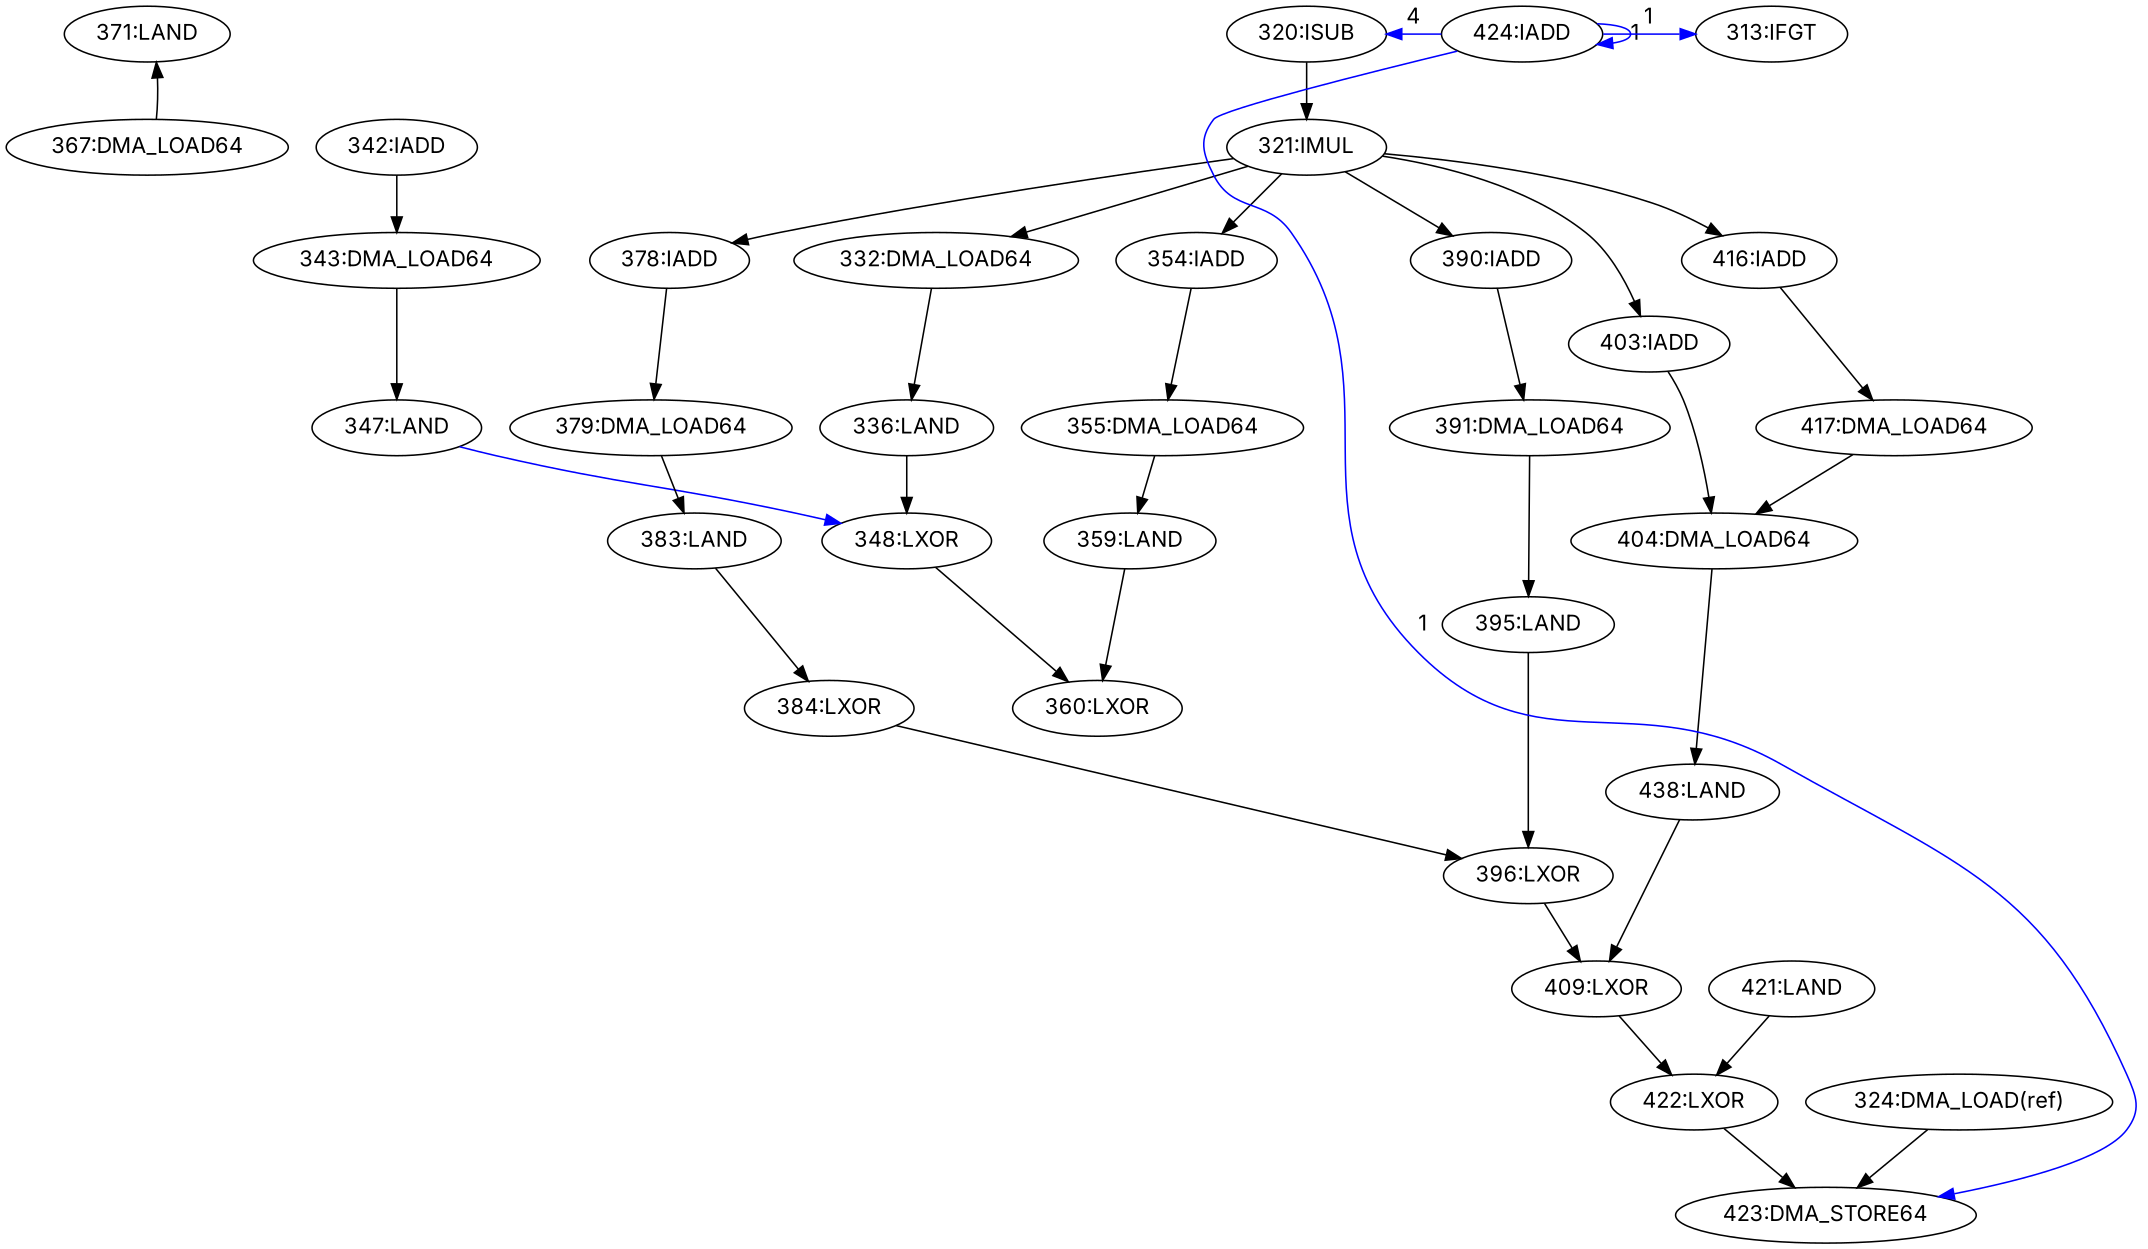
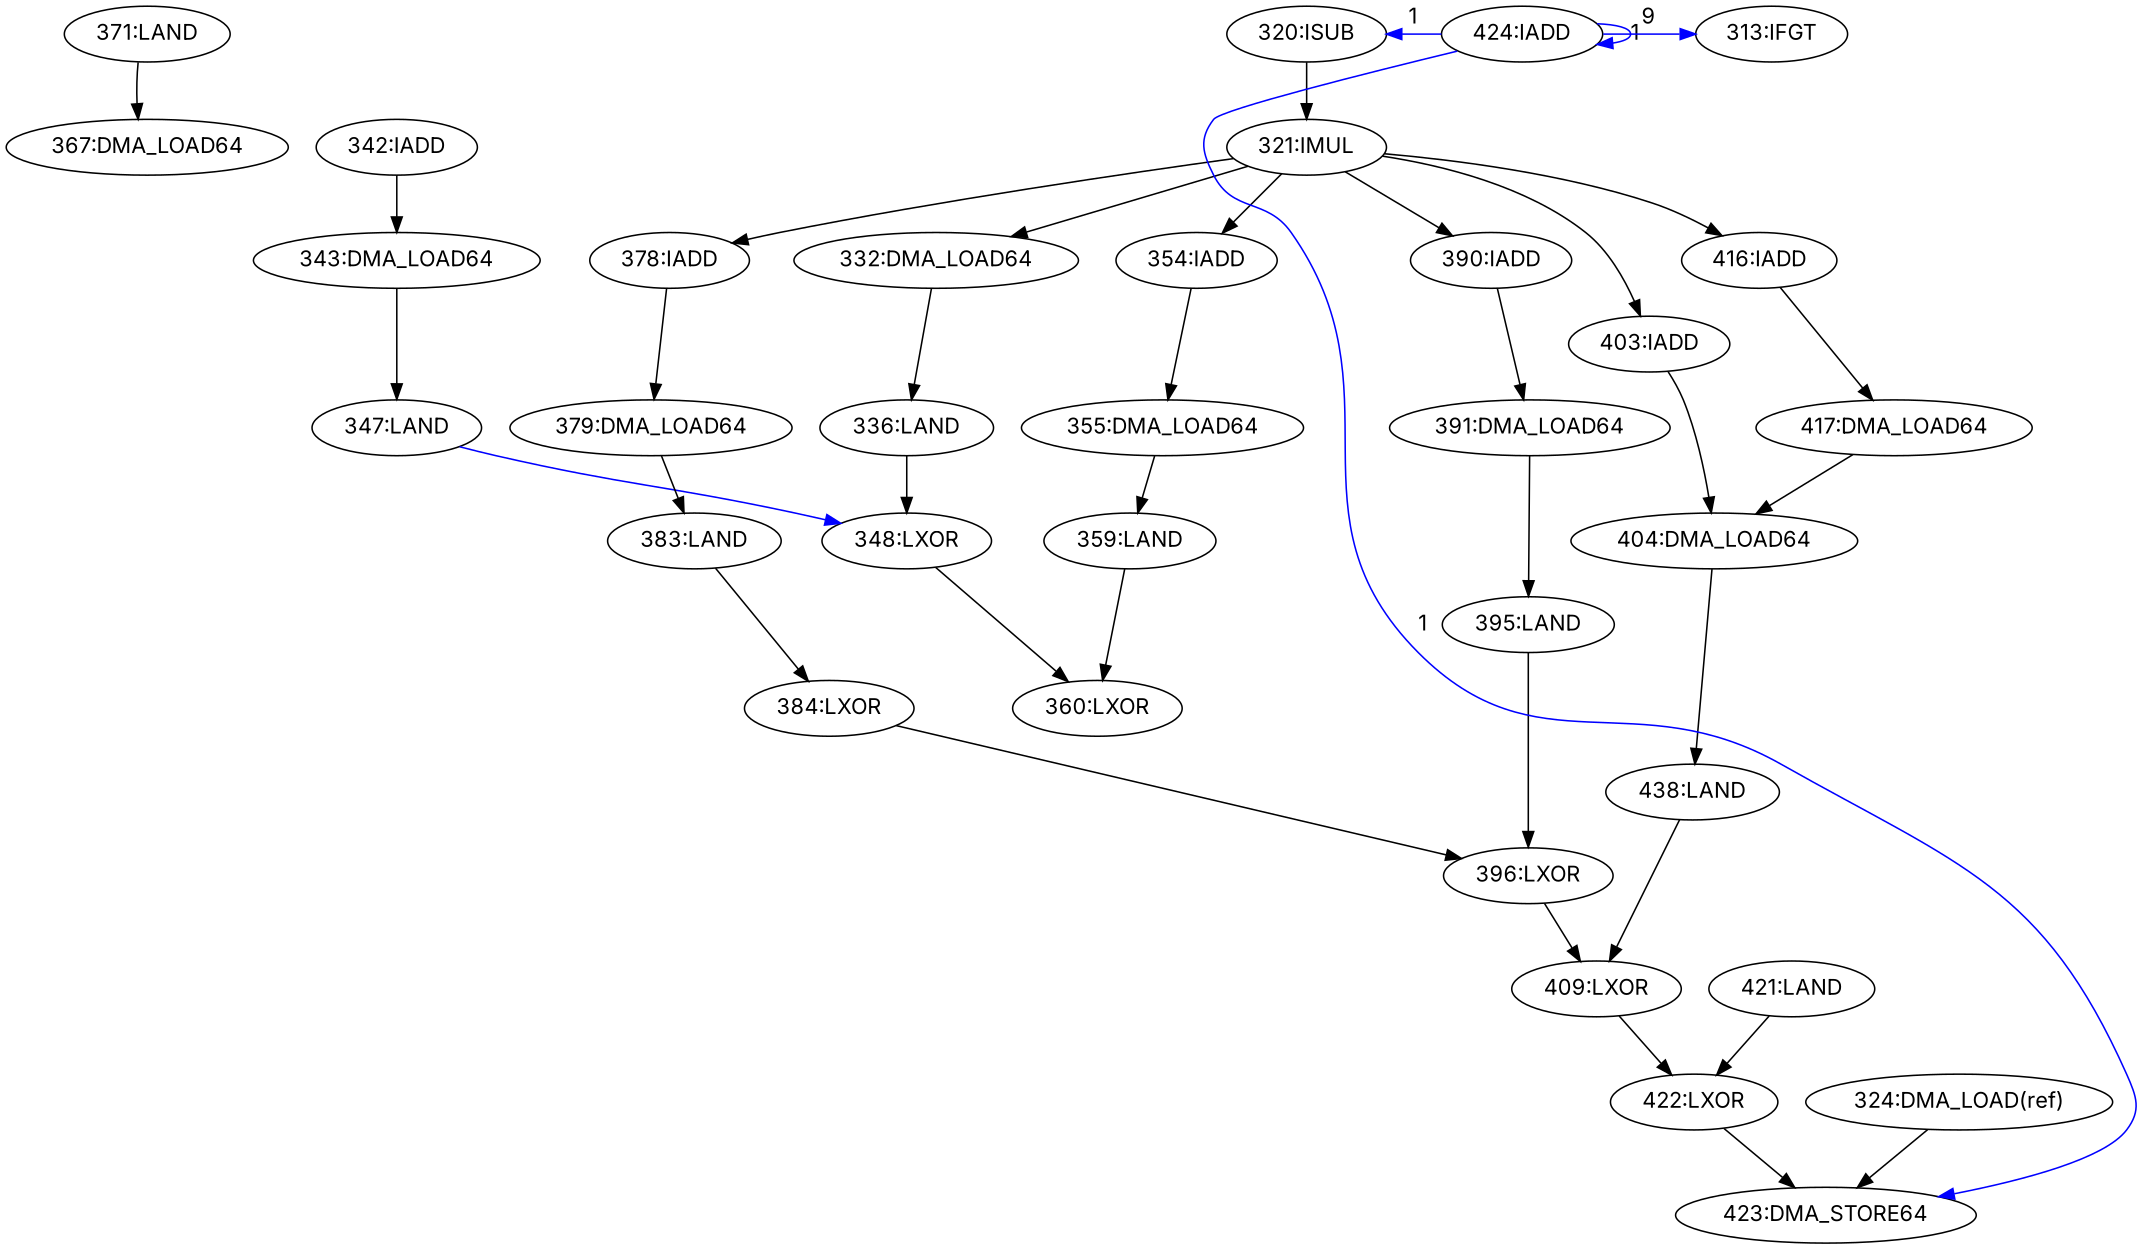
(1414, 18) -> (1414, 18)
(1649, 18) -> (1649, 18)
(158, 99) -> (137, 83)
